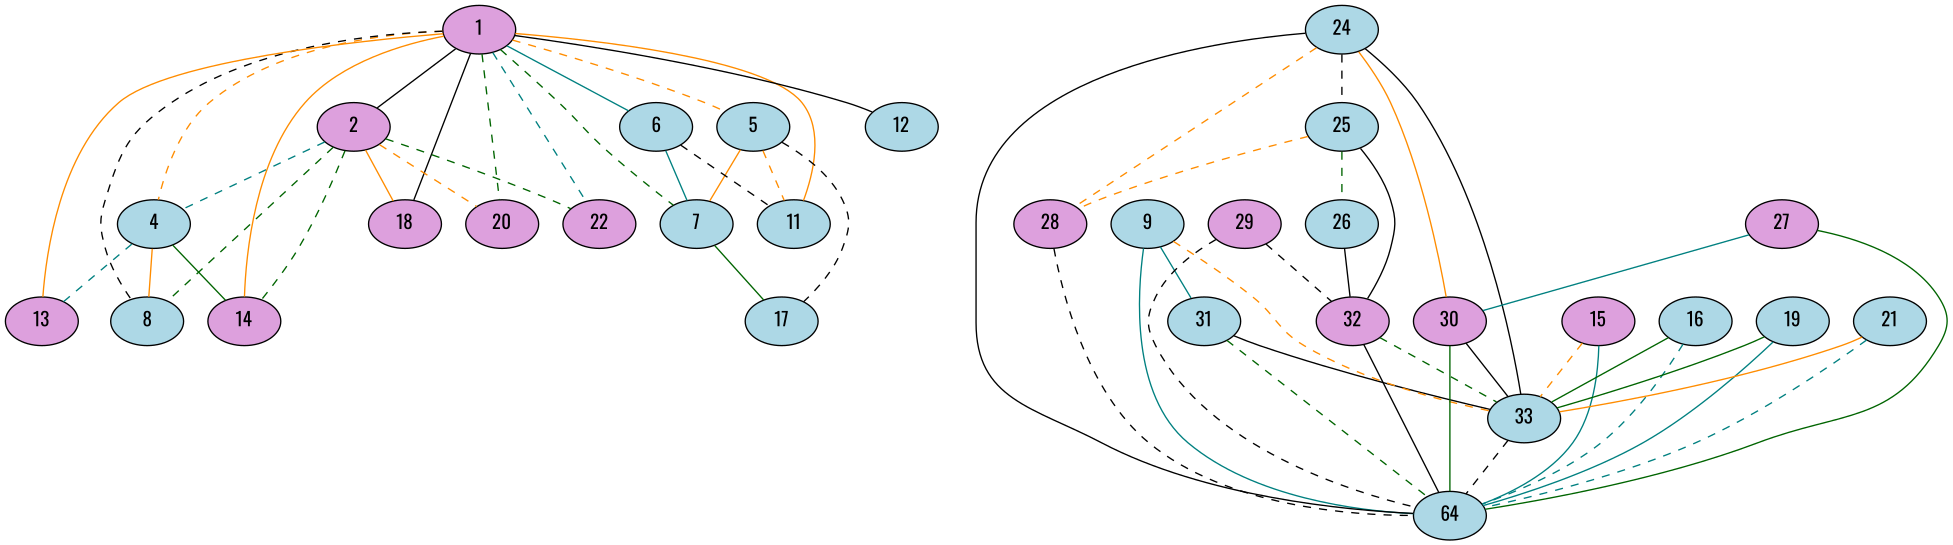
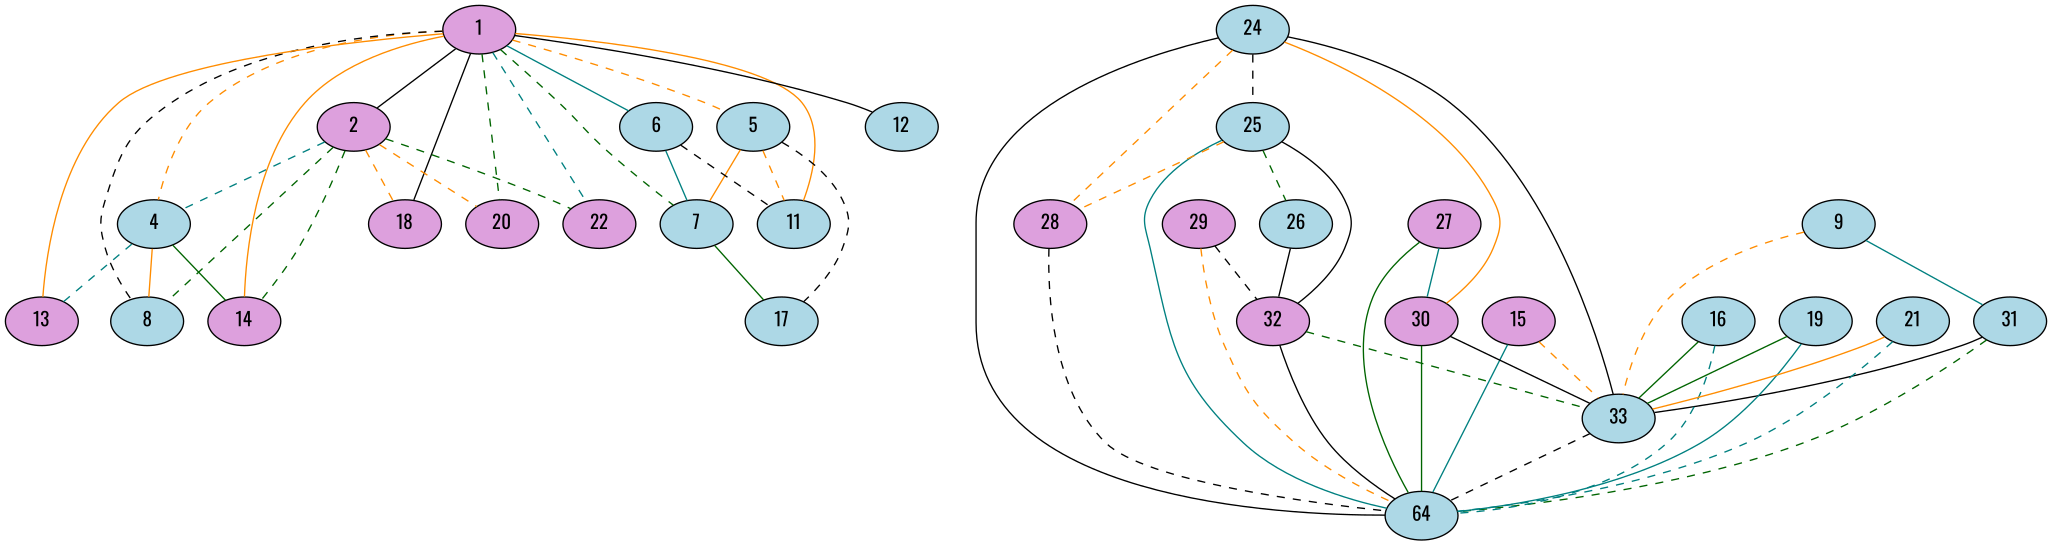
(379, 176) -> (379, 176)
(1213, 414) -> (1257, 404)
(1201, 452) -> (1181, 361)
